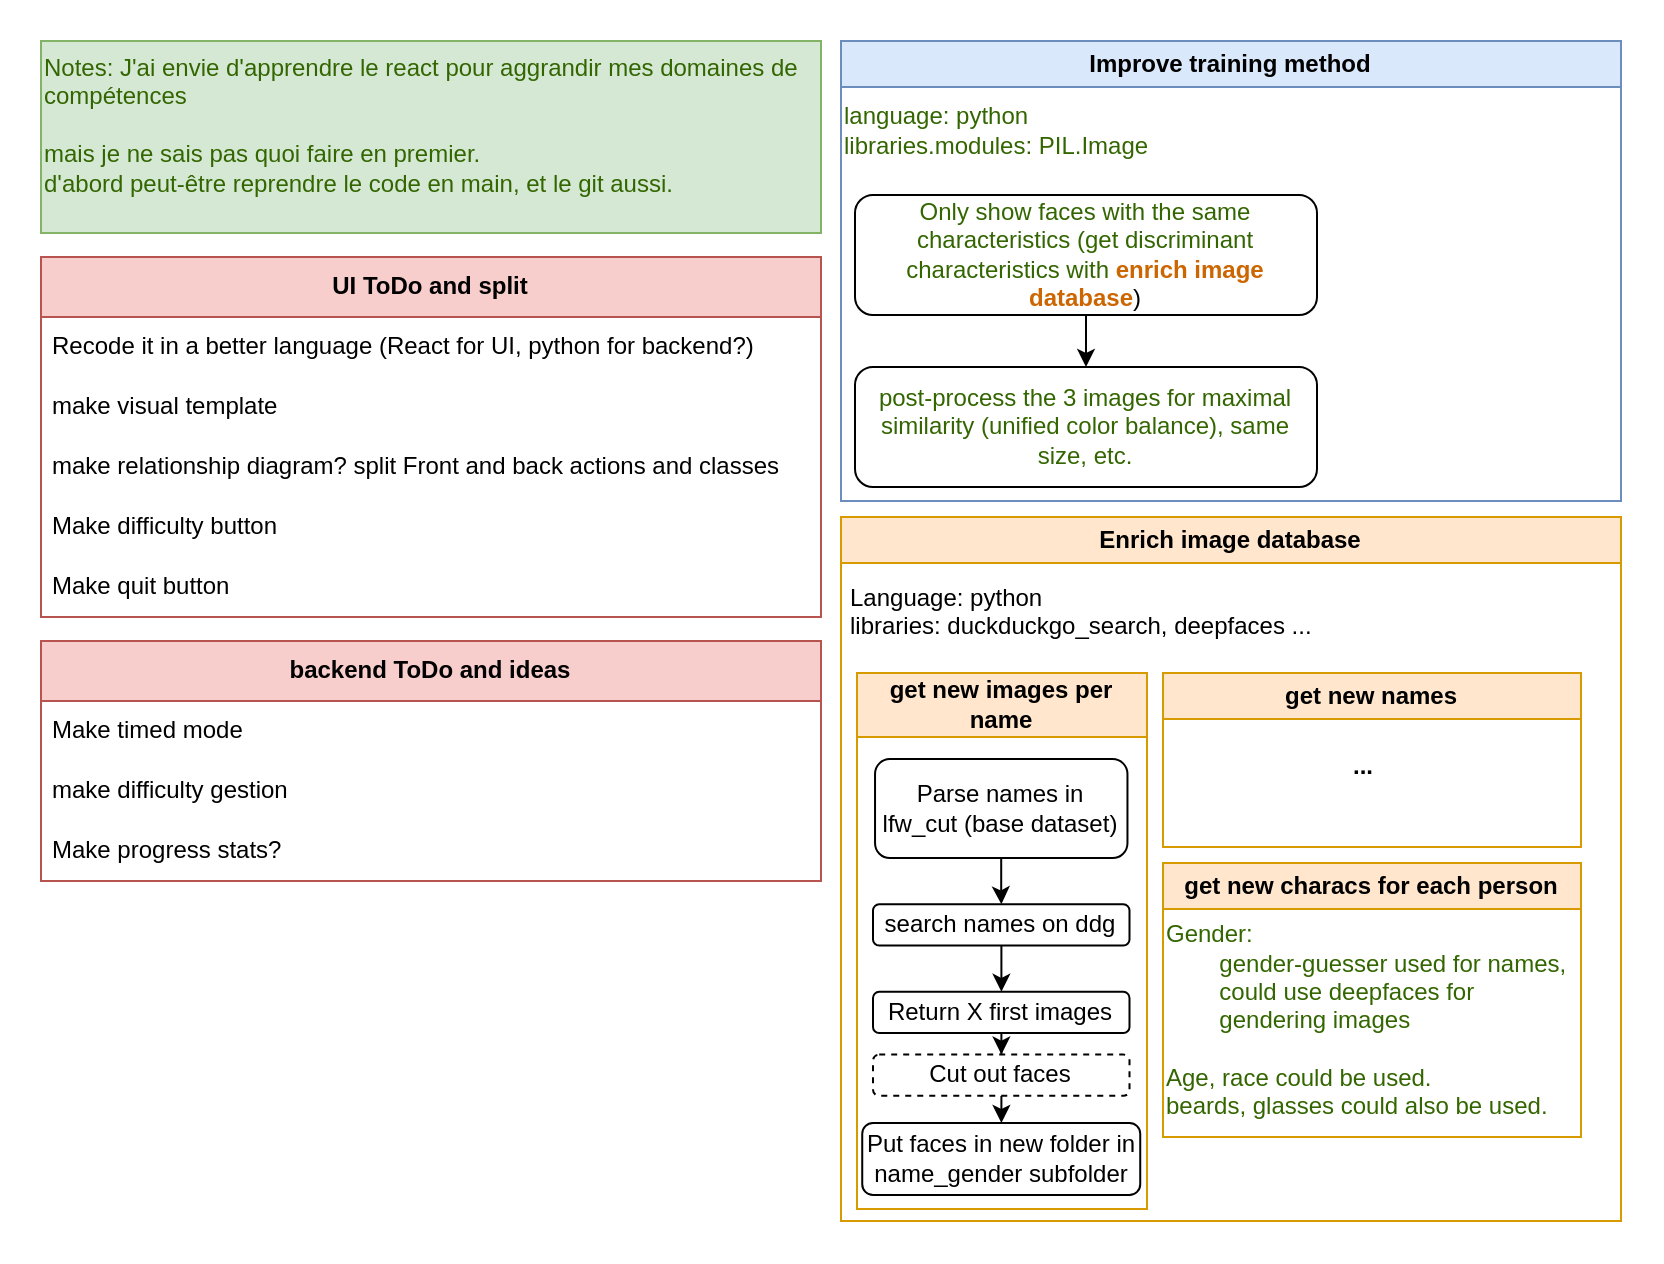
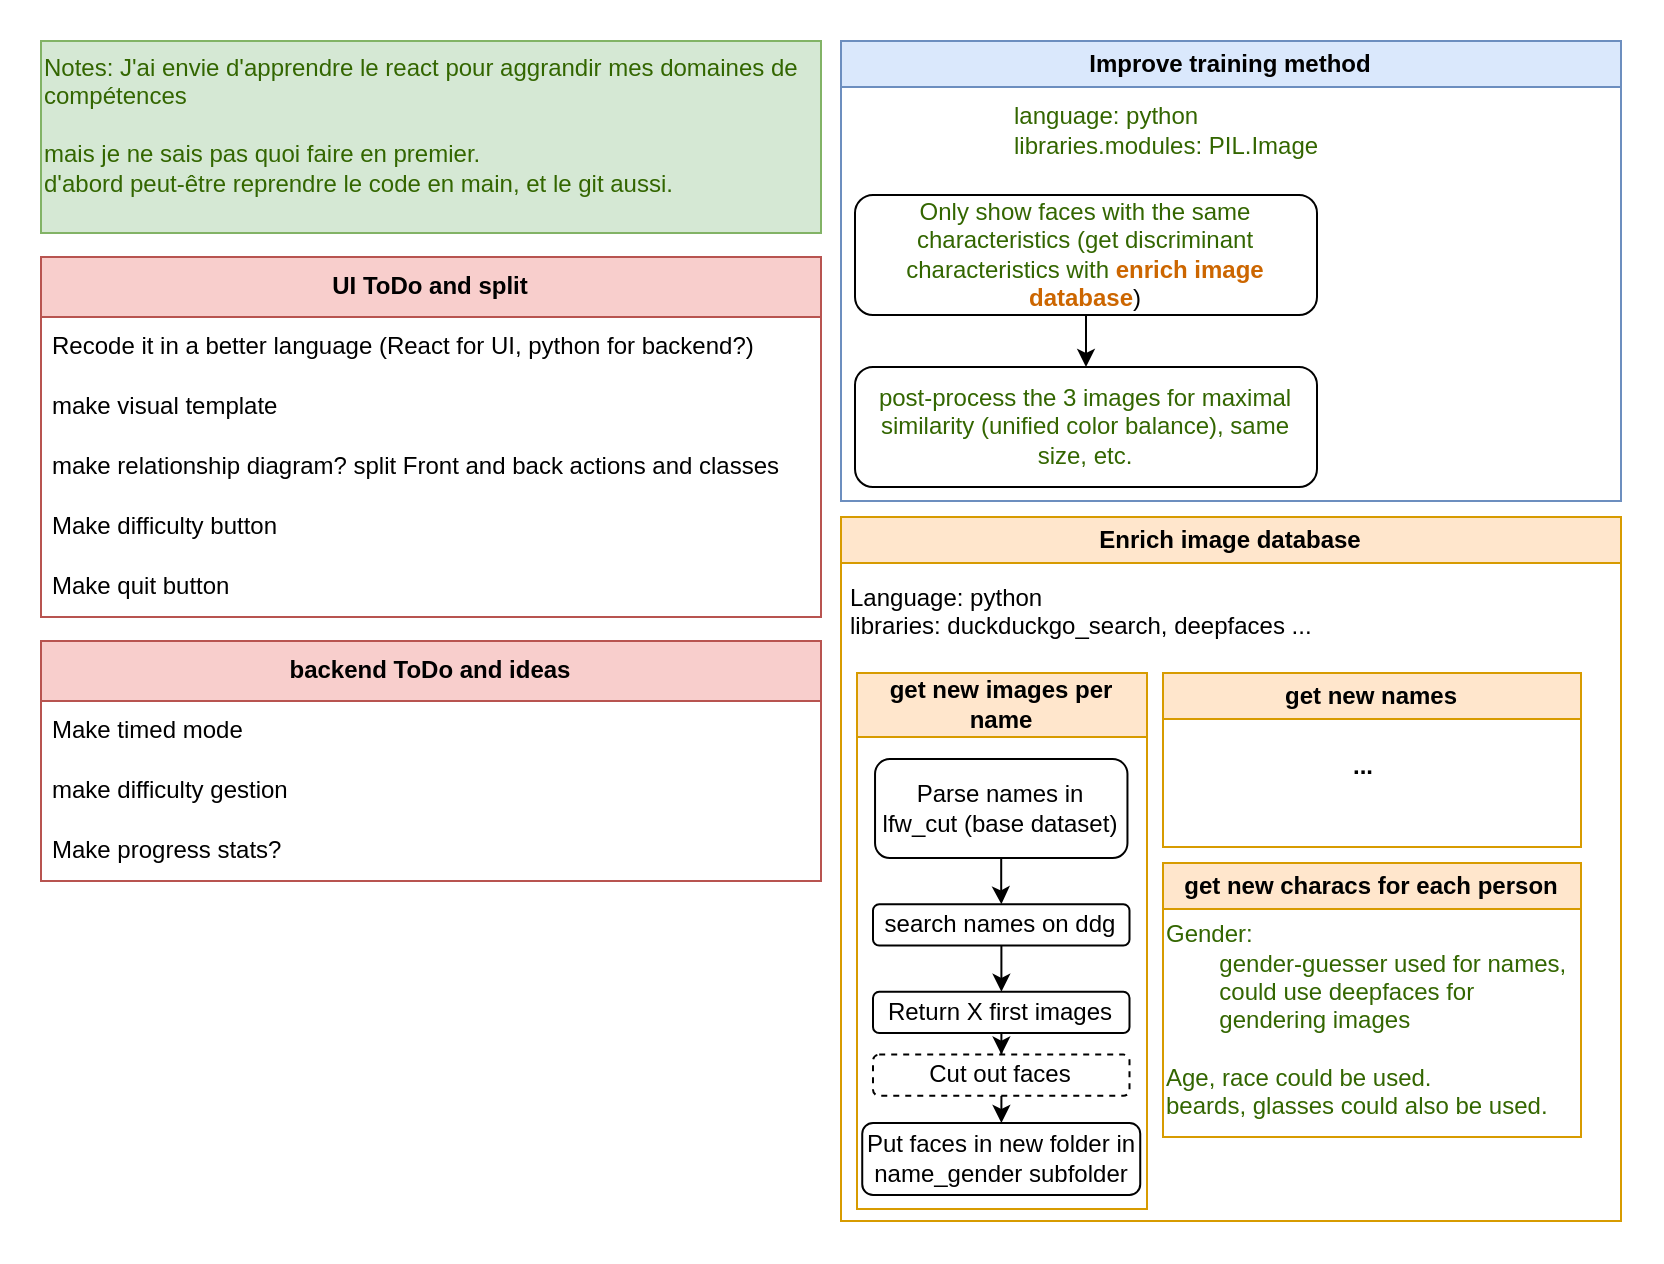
(1014, 130) -> (1184, 130)
